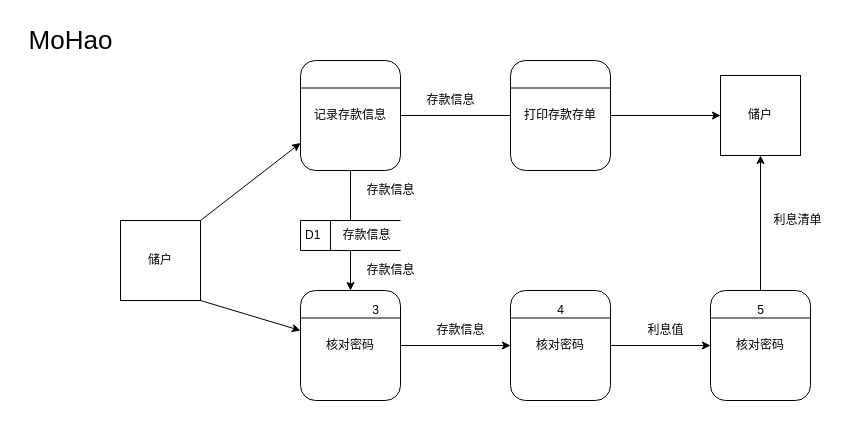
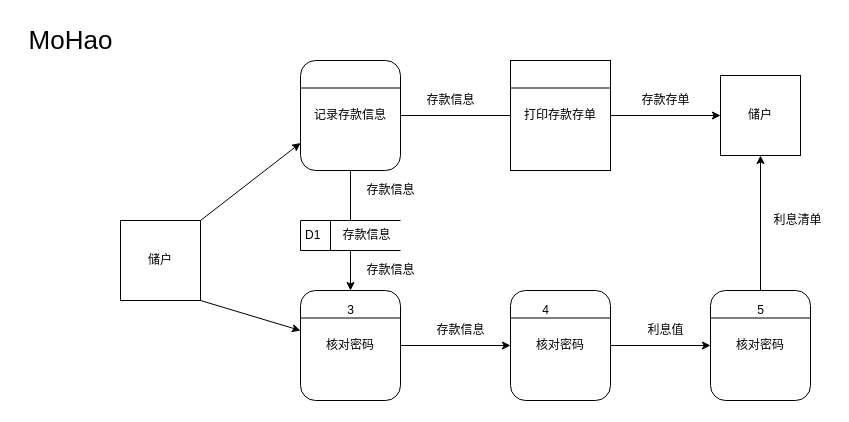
none -> (666, 101)
(561, 116) -> (561, 116)
(376, 311) -> (351, 311)
(561, 311) -> (546, 311)
